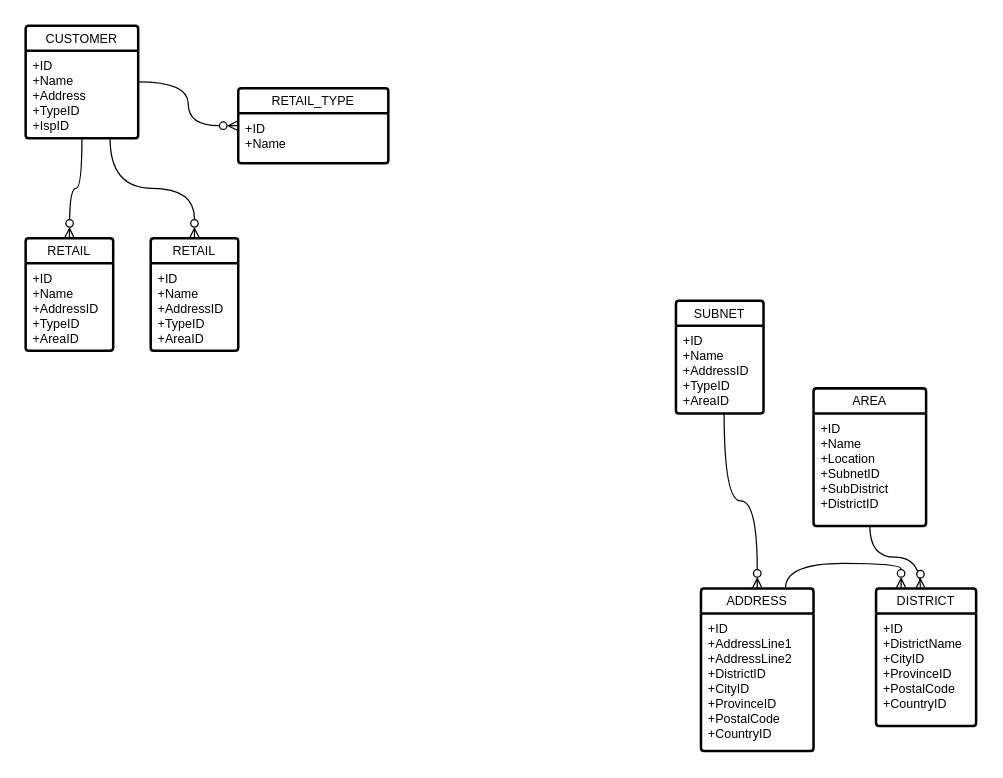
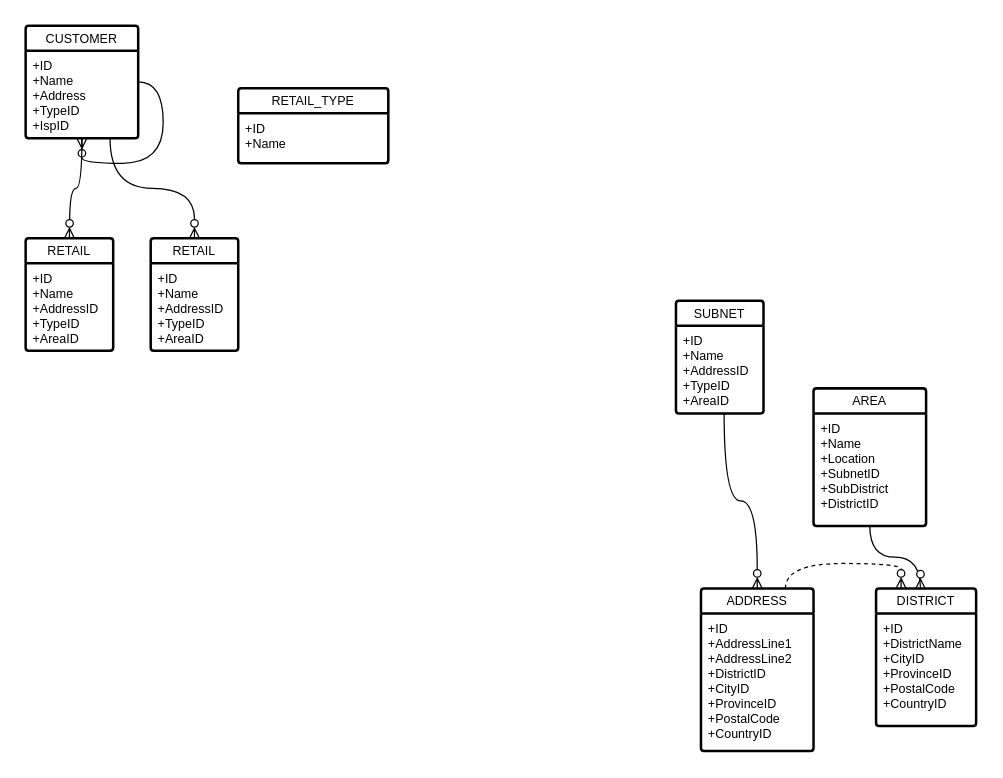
(186, 96) -> (157, 147)
(840, 563) -> (840, 563)
